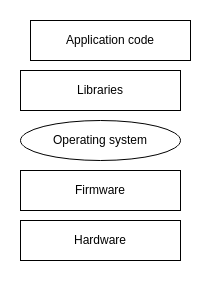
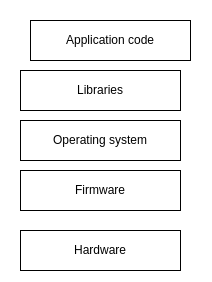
(101, 141) -> (101, 141)
(101, 241) -> (101, 251)
